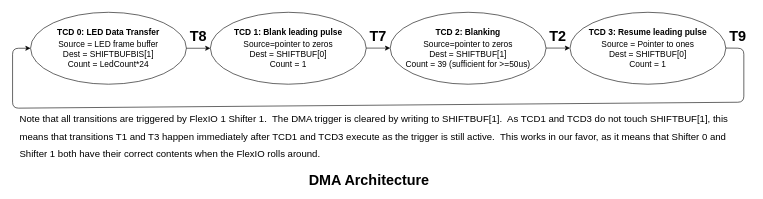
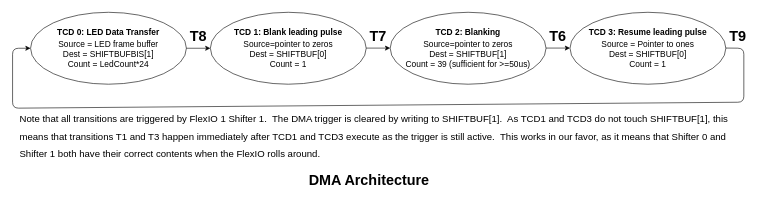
(558, 36) -> (558, 36)
